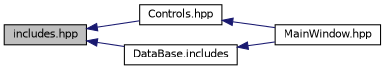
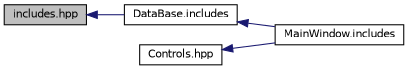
(118, 24) -> none
(328, 35) -> (339, 35)
